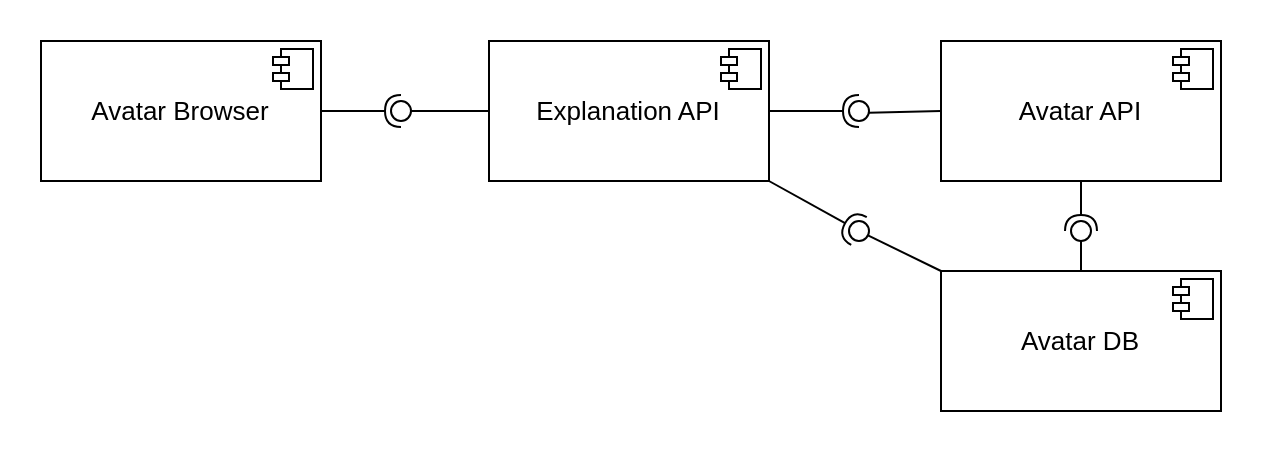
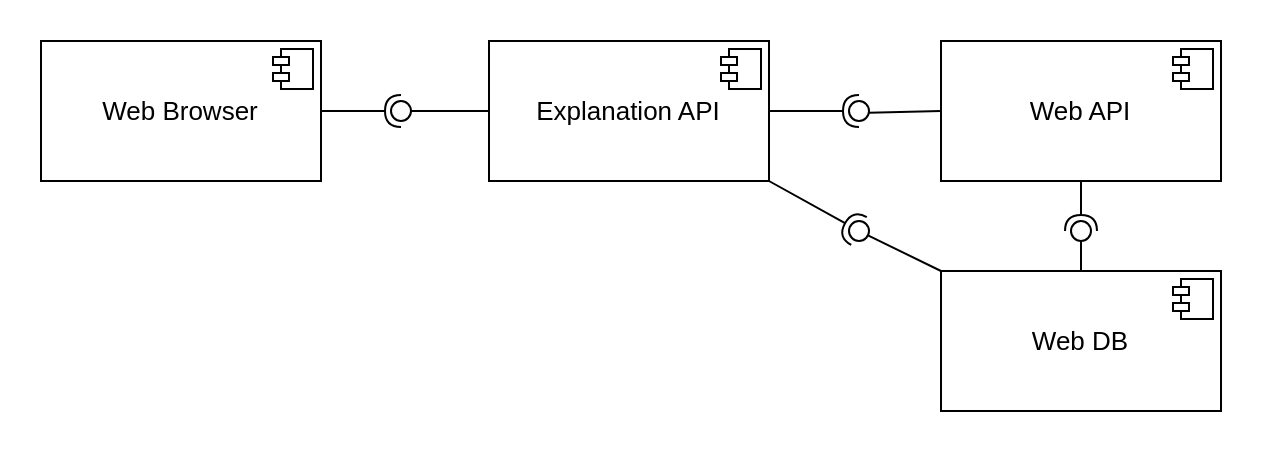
(132, 41) -> (112, 41)
(1005, 41) -> (985, 41)
(998, 271) -> (978, 271)
